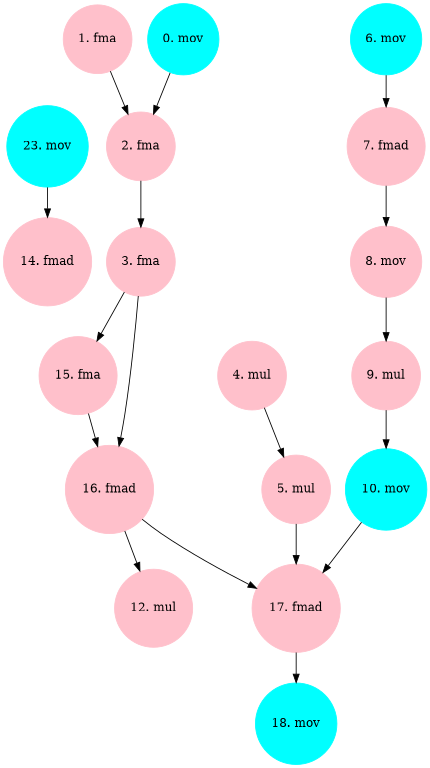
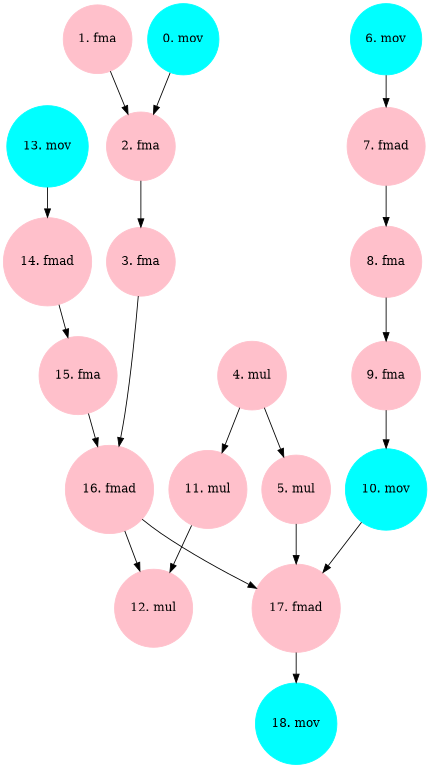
(48, 146) -> (48, 146)
(386, 262) -> (386, 262)
(113, 313) -> (62, 317)
(386, 376) -> (386, 376)
none -> (208, 489)
